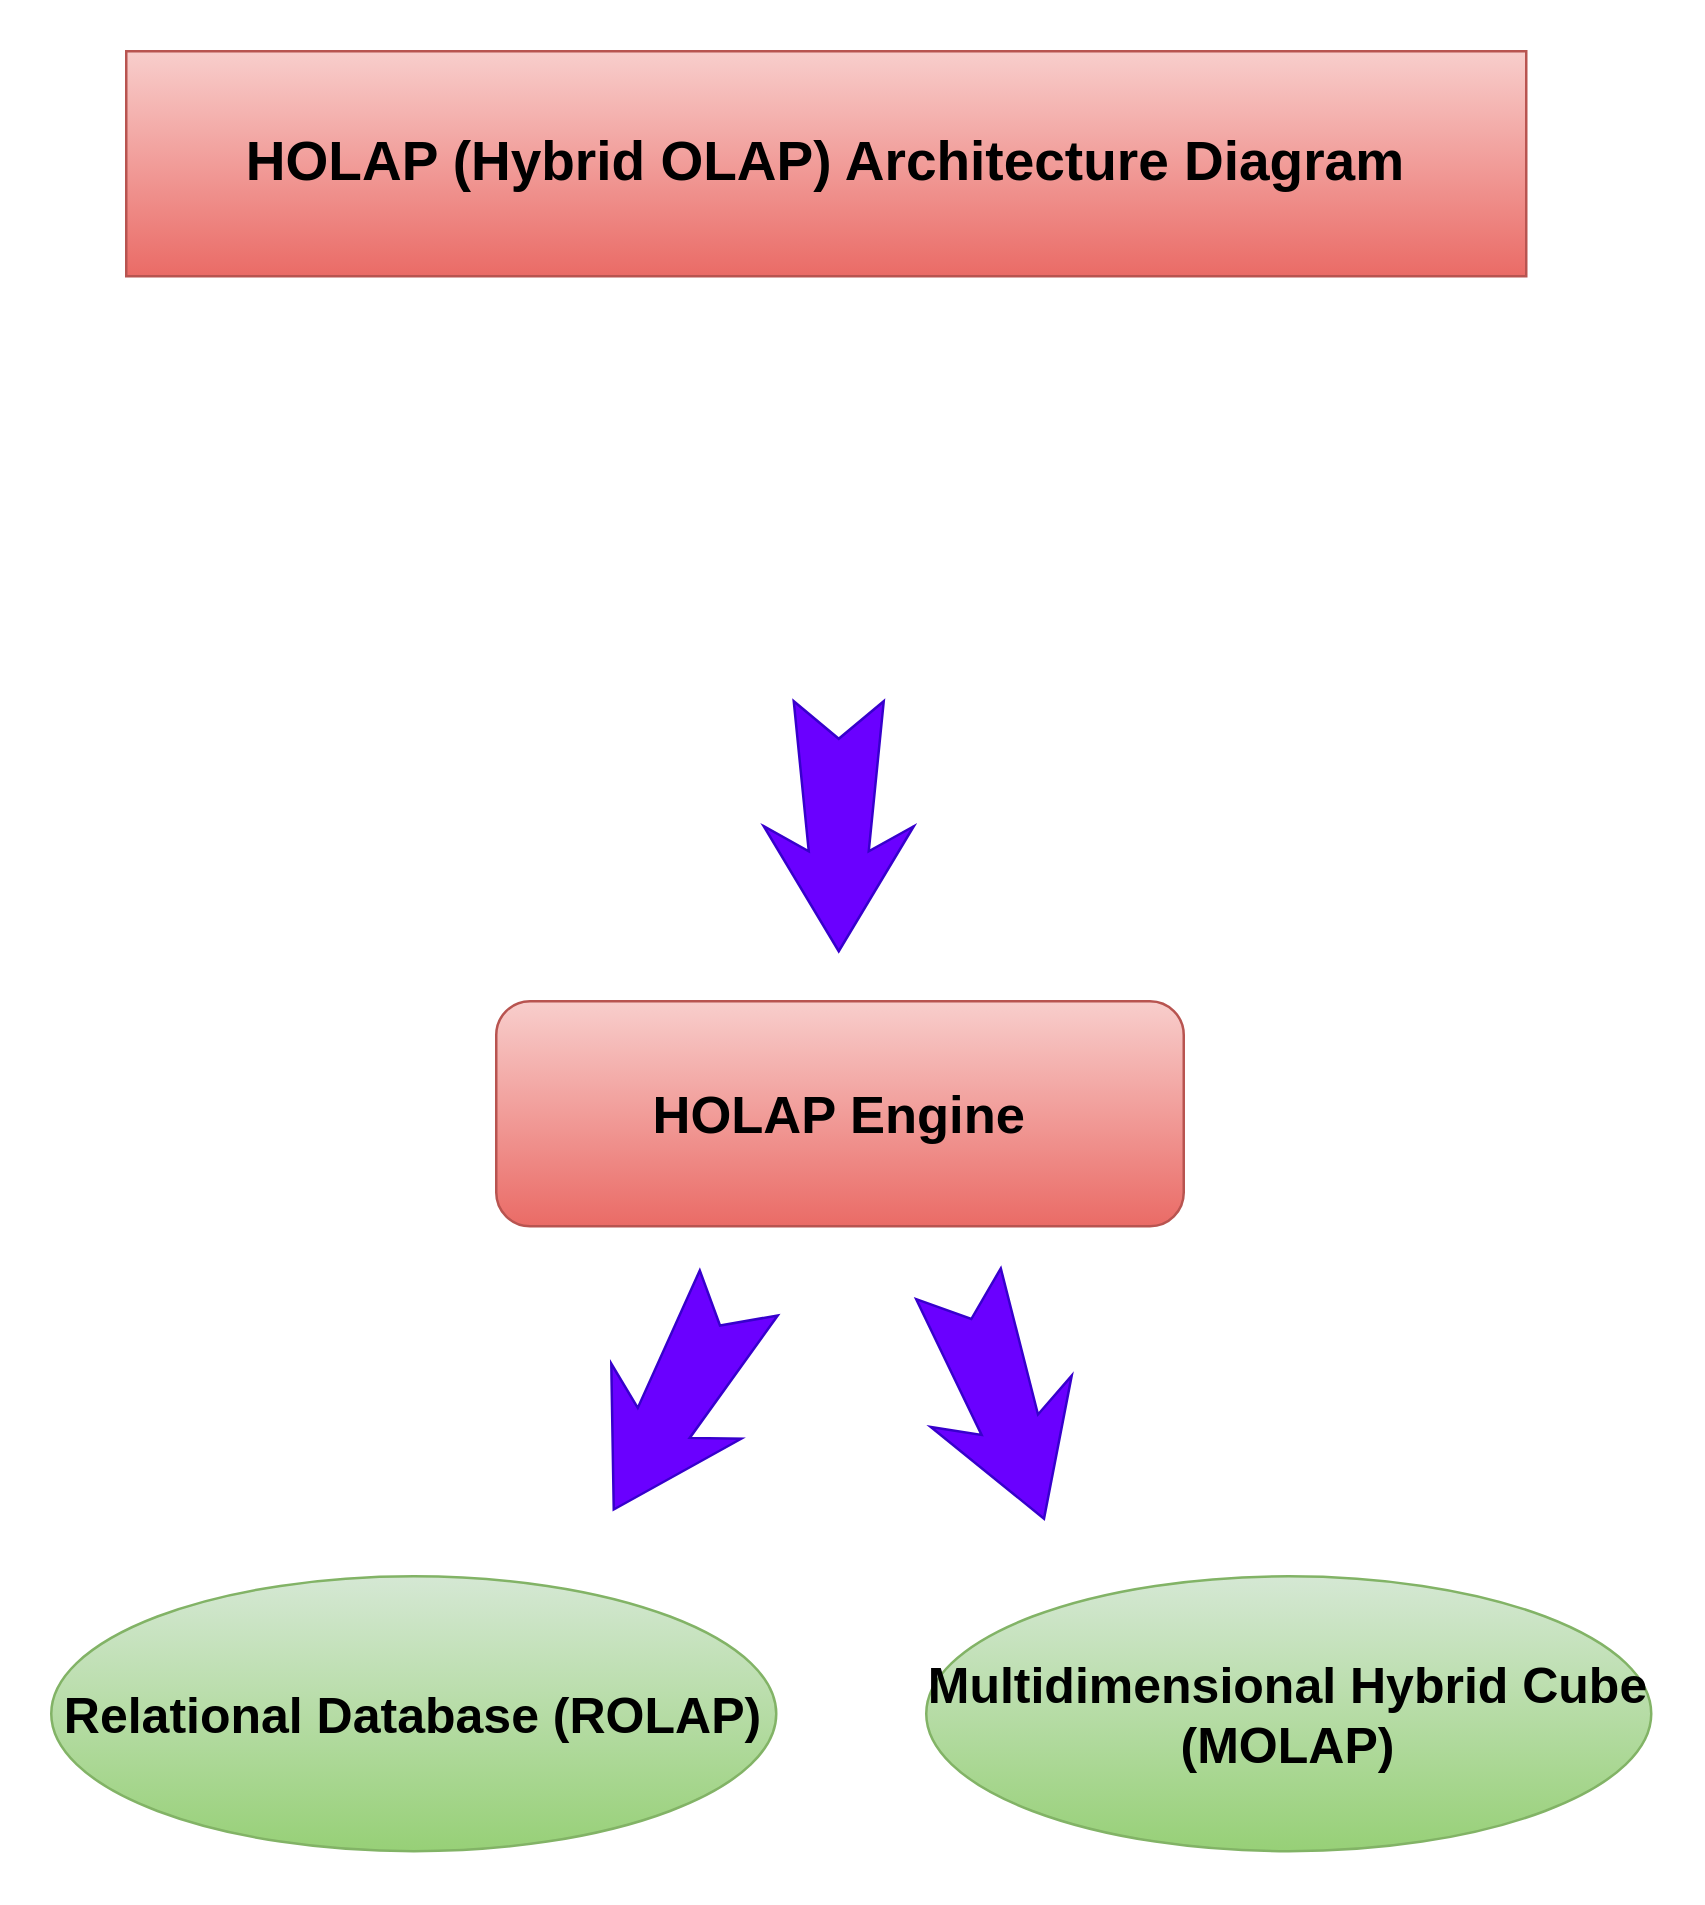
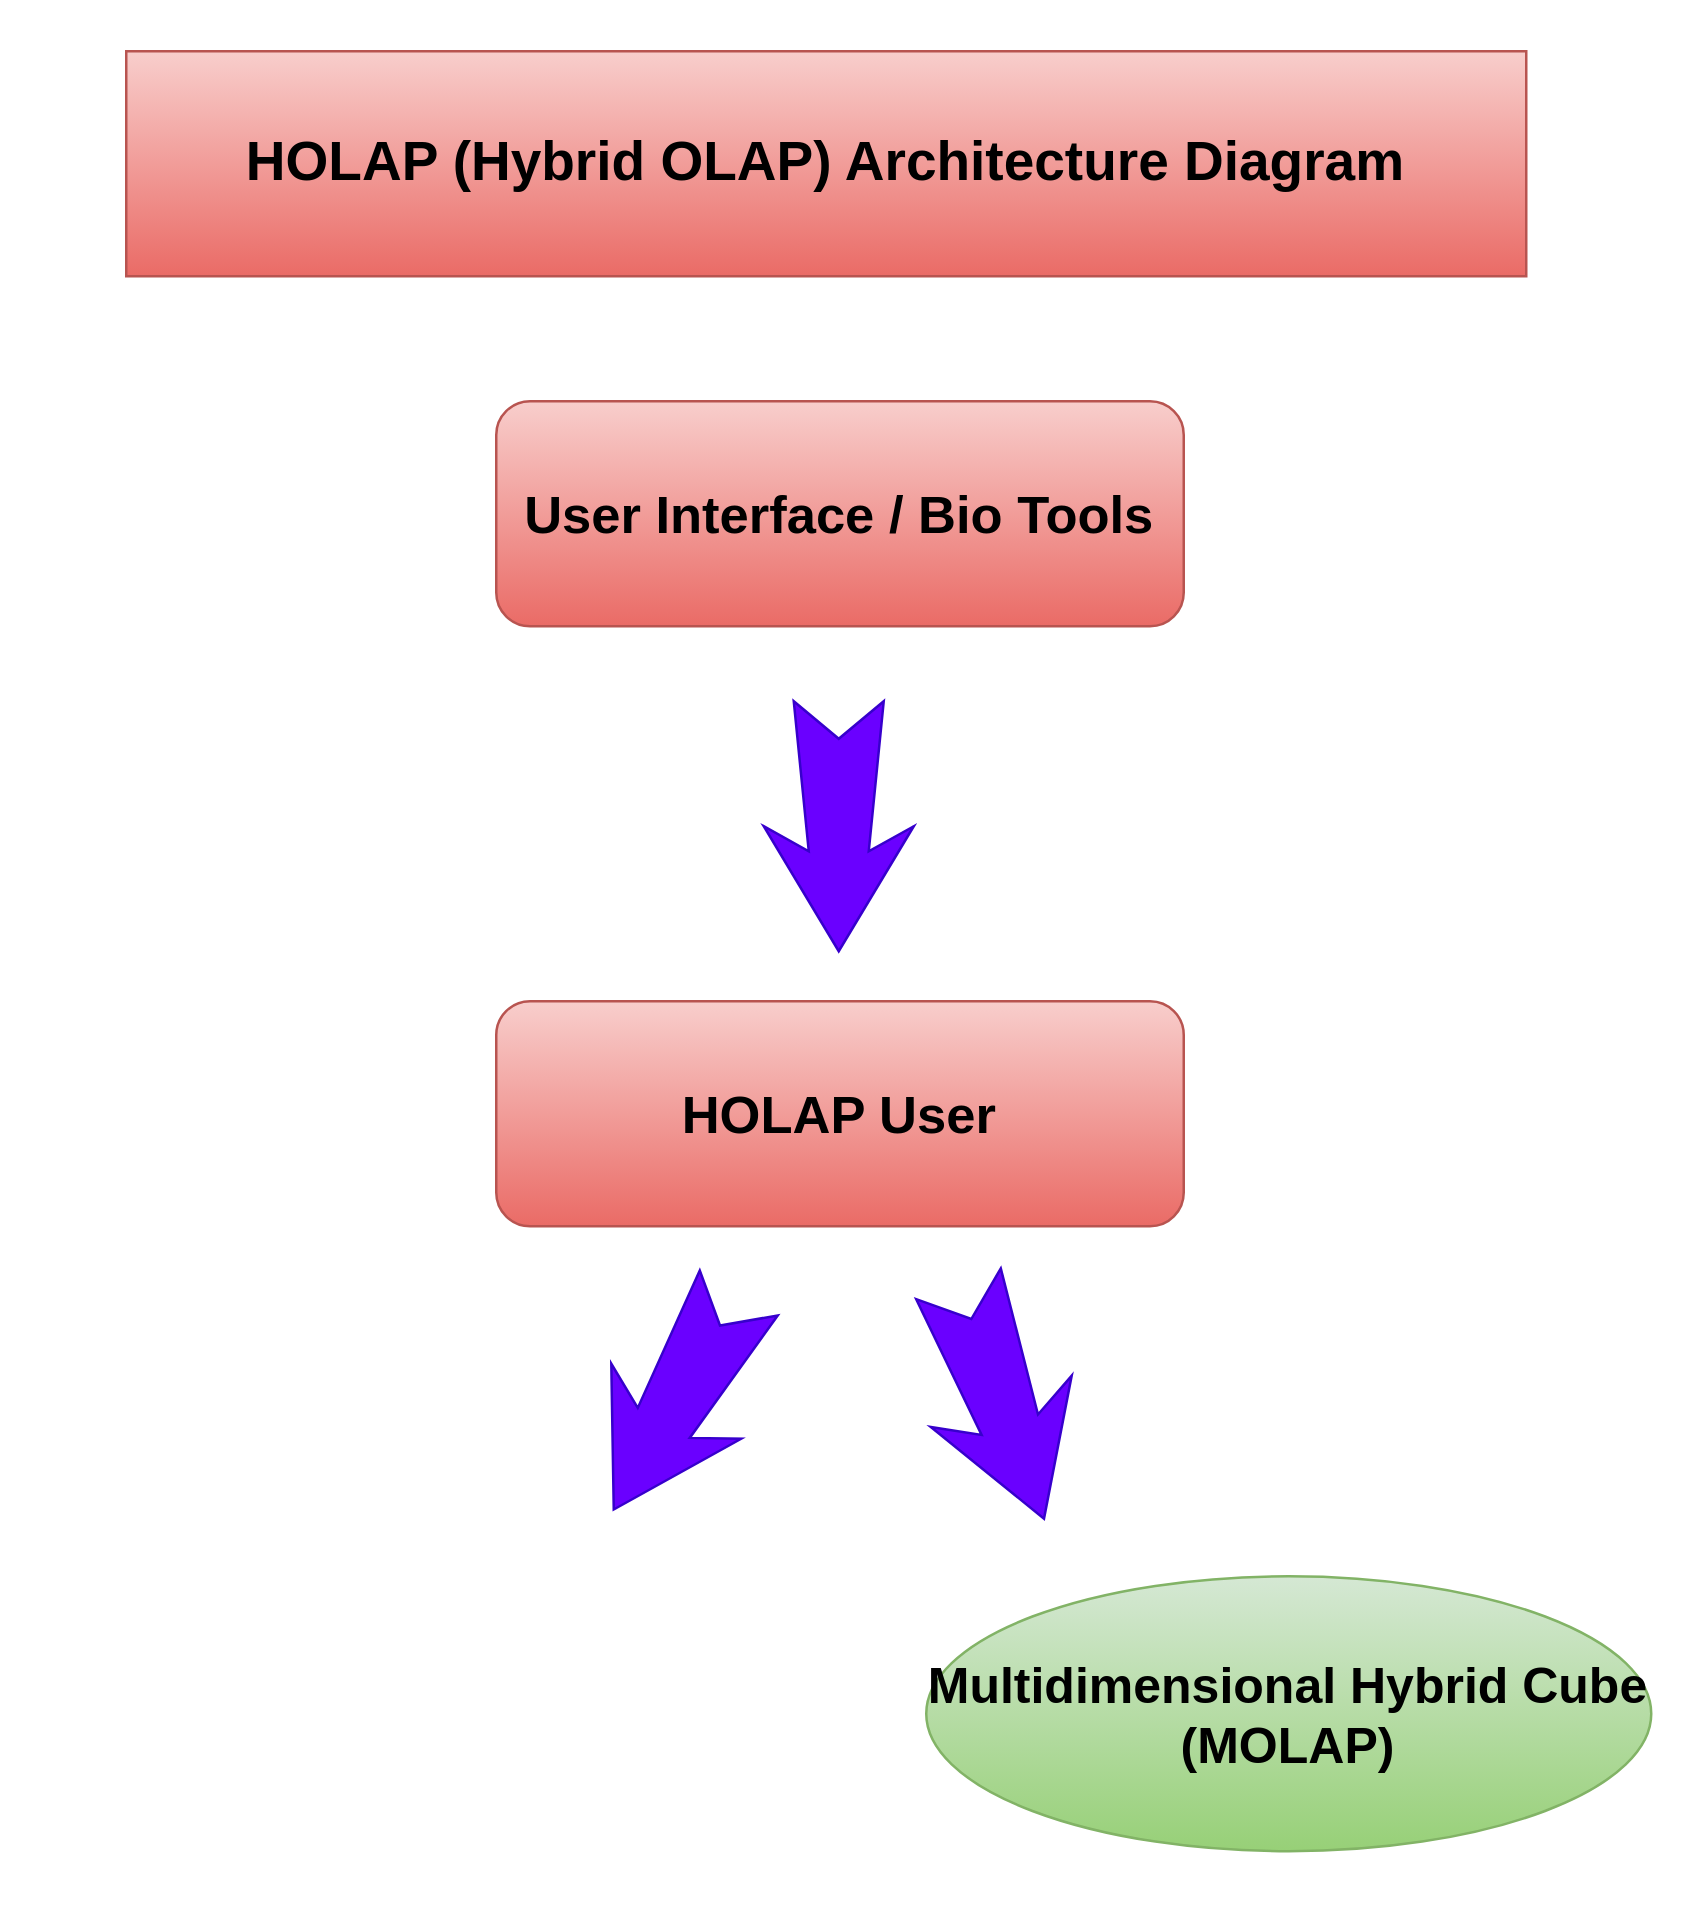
none -> (840, 514)
(840, 1114) -> (840, 1114)
(414, 1714) -> none
